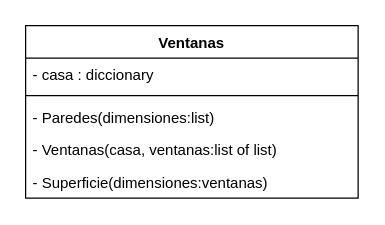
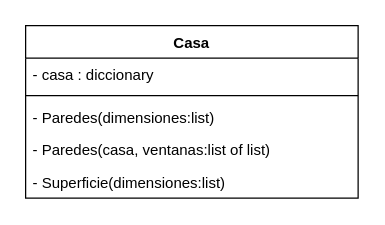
(191, 43) -> (191, 43)
(177, 150) -> (173, 150)
(164, 183) -> (143, 183)
